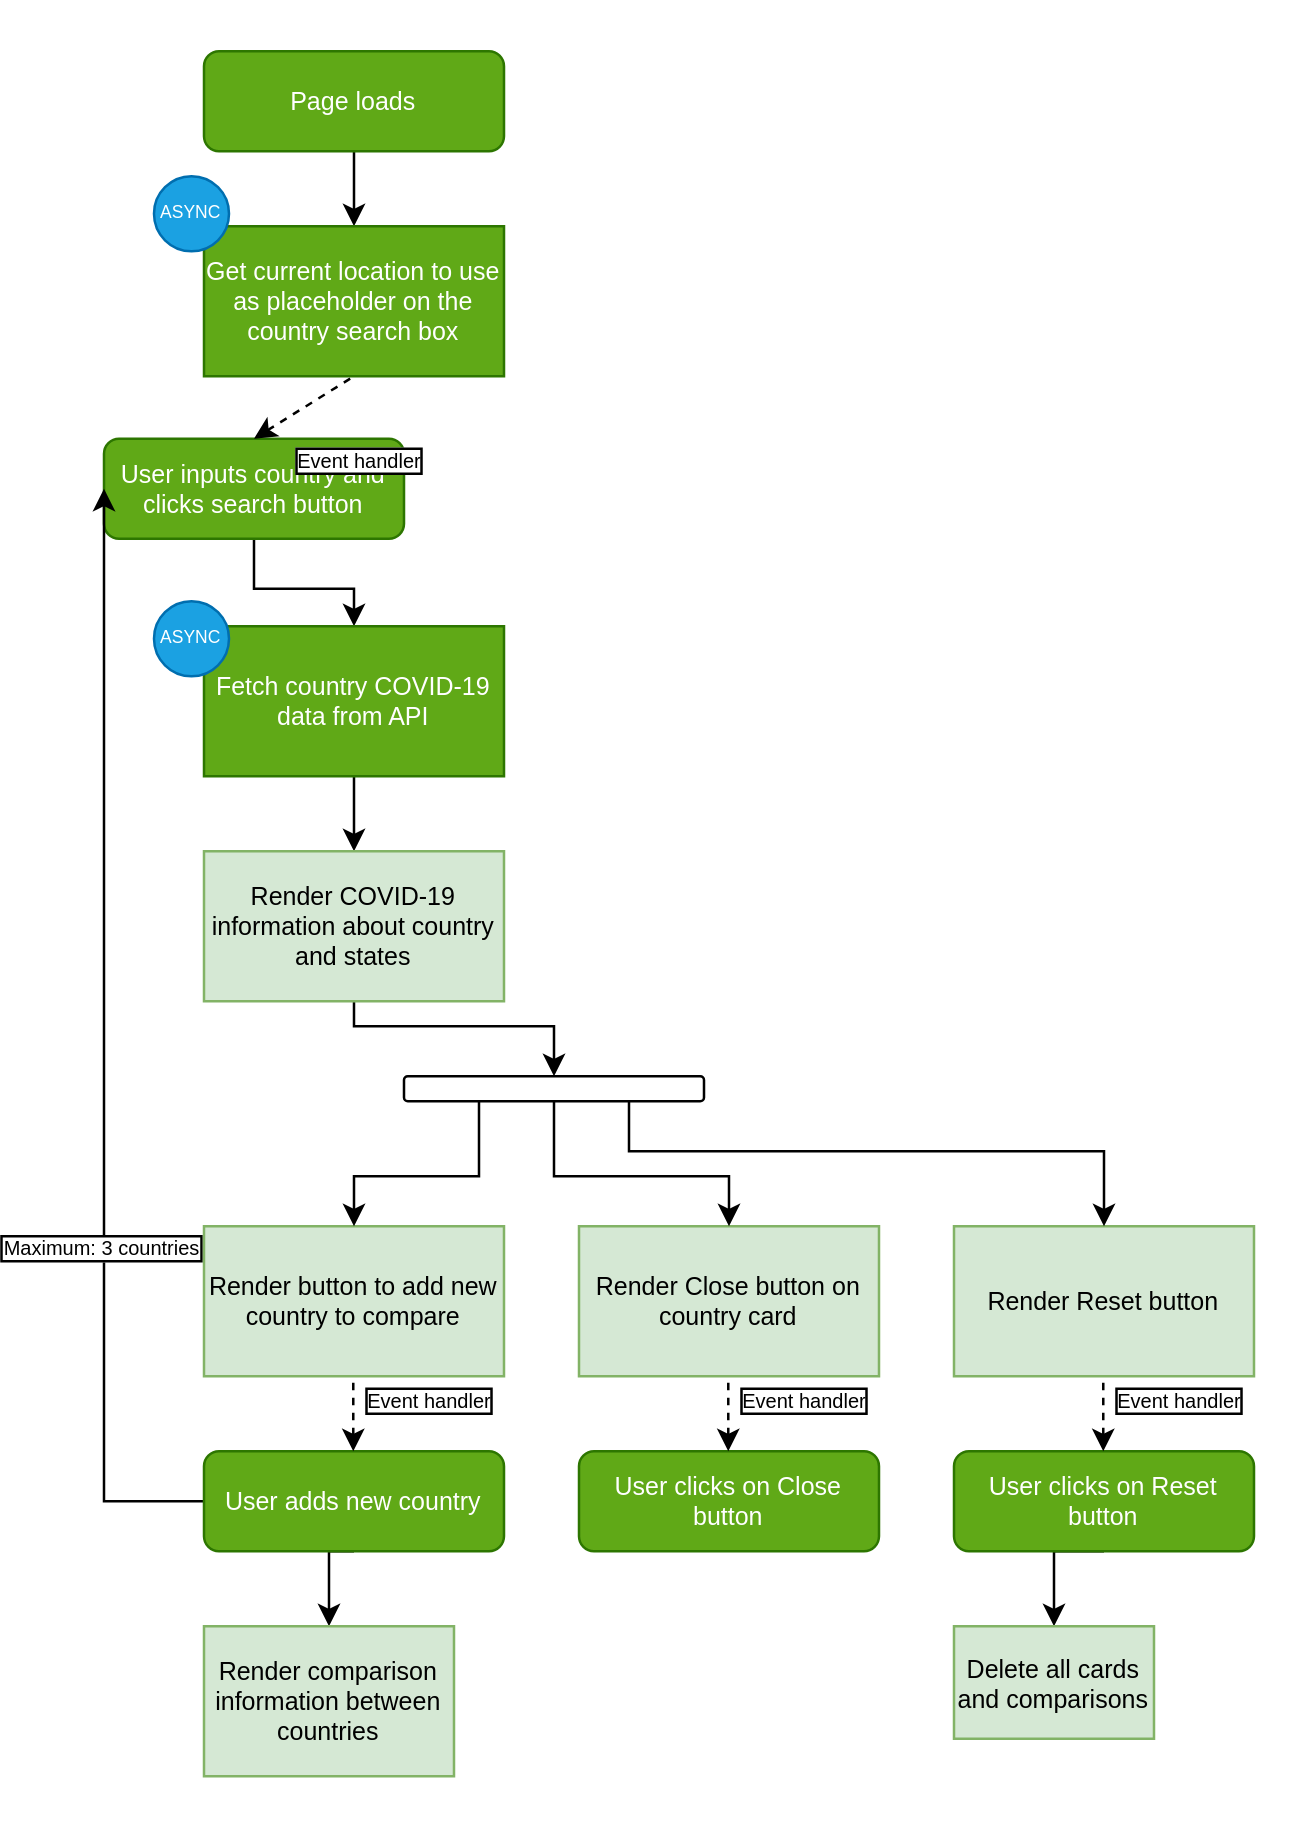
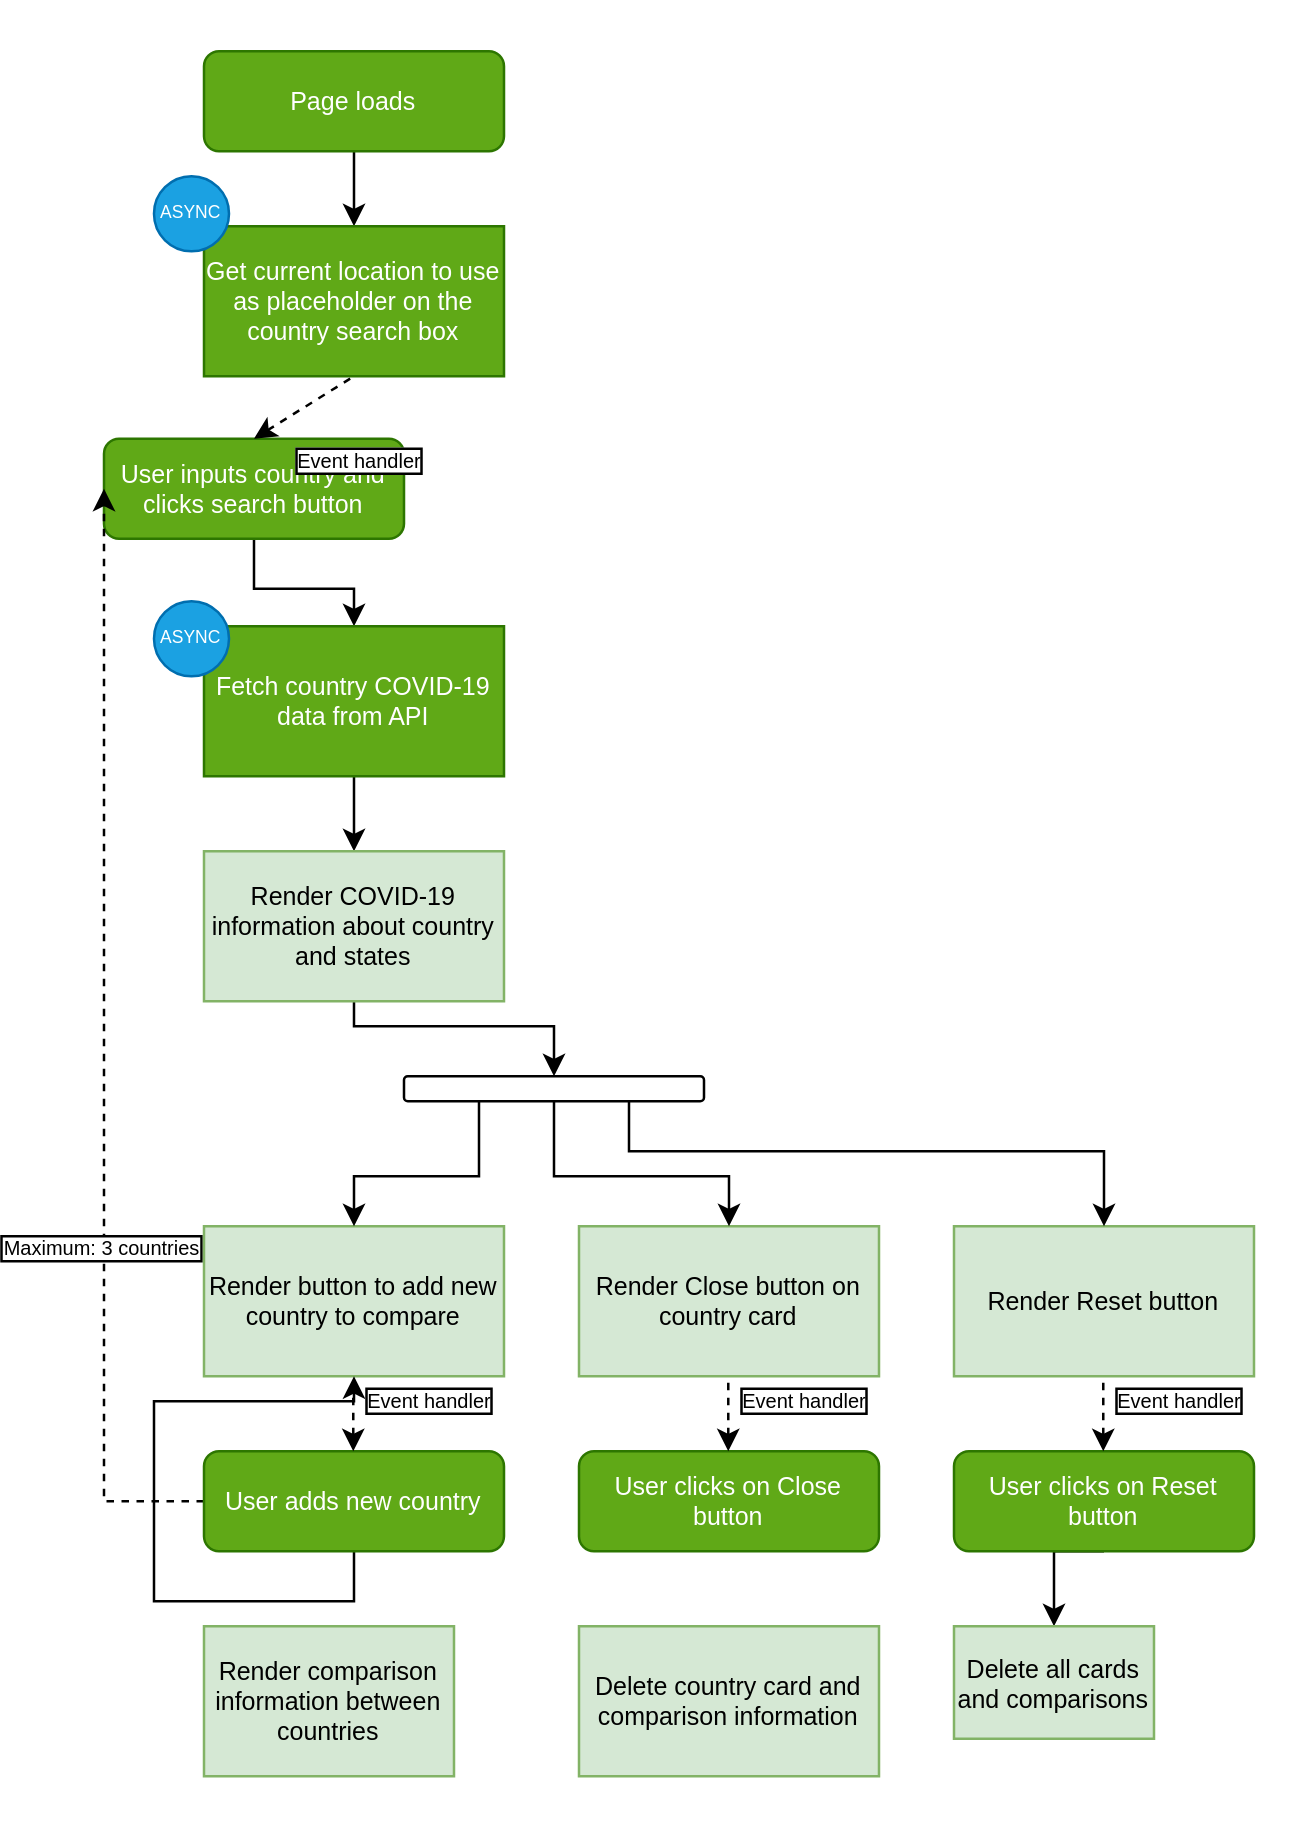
(104, 880) -> (104, 880)
(329, 1579) -> (231, 1601)
none -> (729, 1701)
